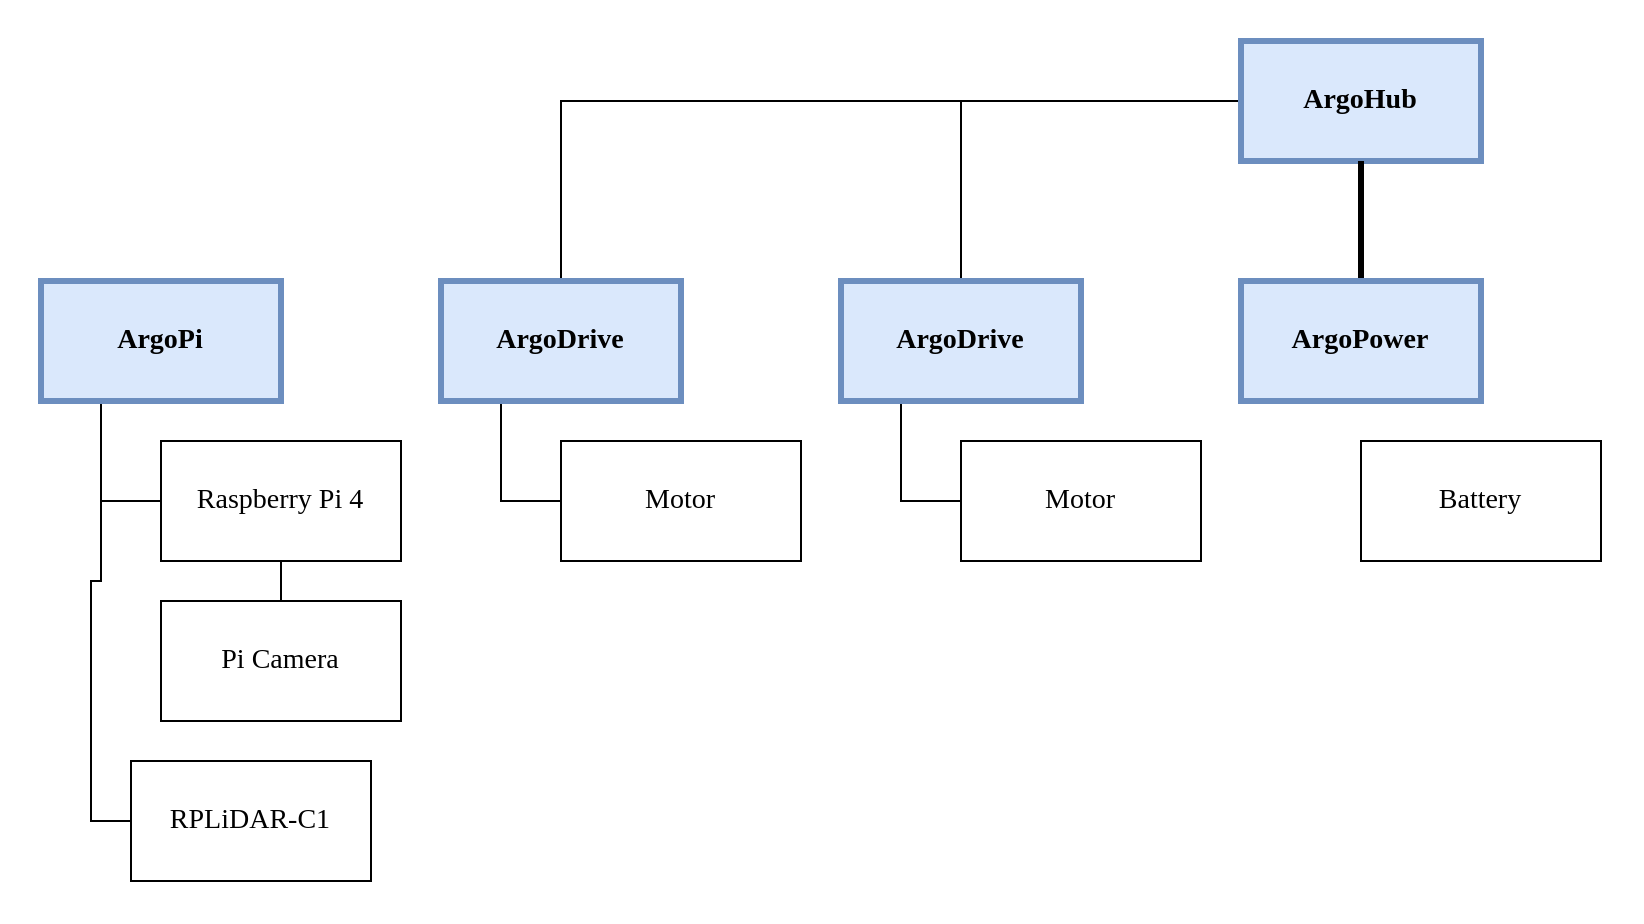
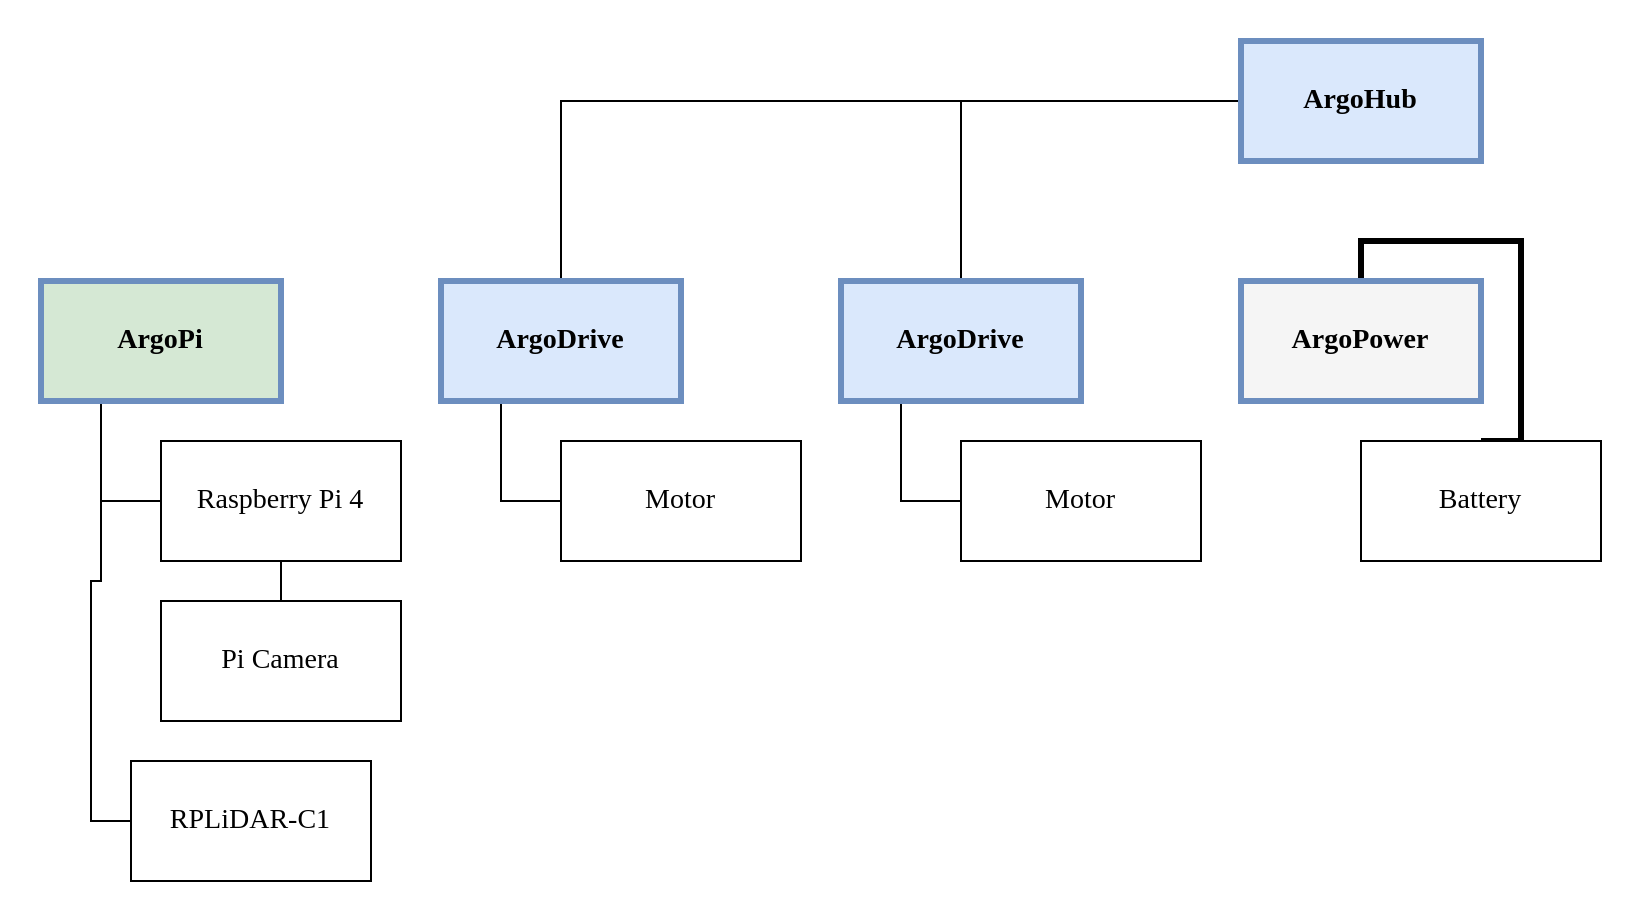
(1361, 200) -> (1521, 281)
(161, 341) -> (161, 341)
(1361, 341) -> (1361, 341)
